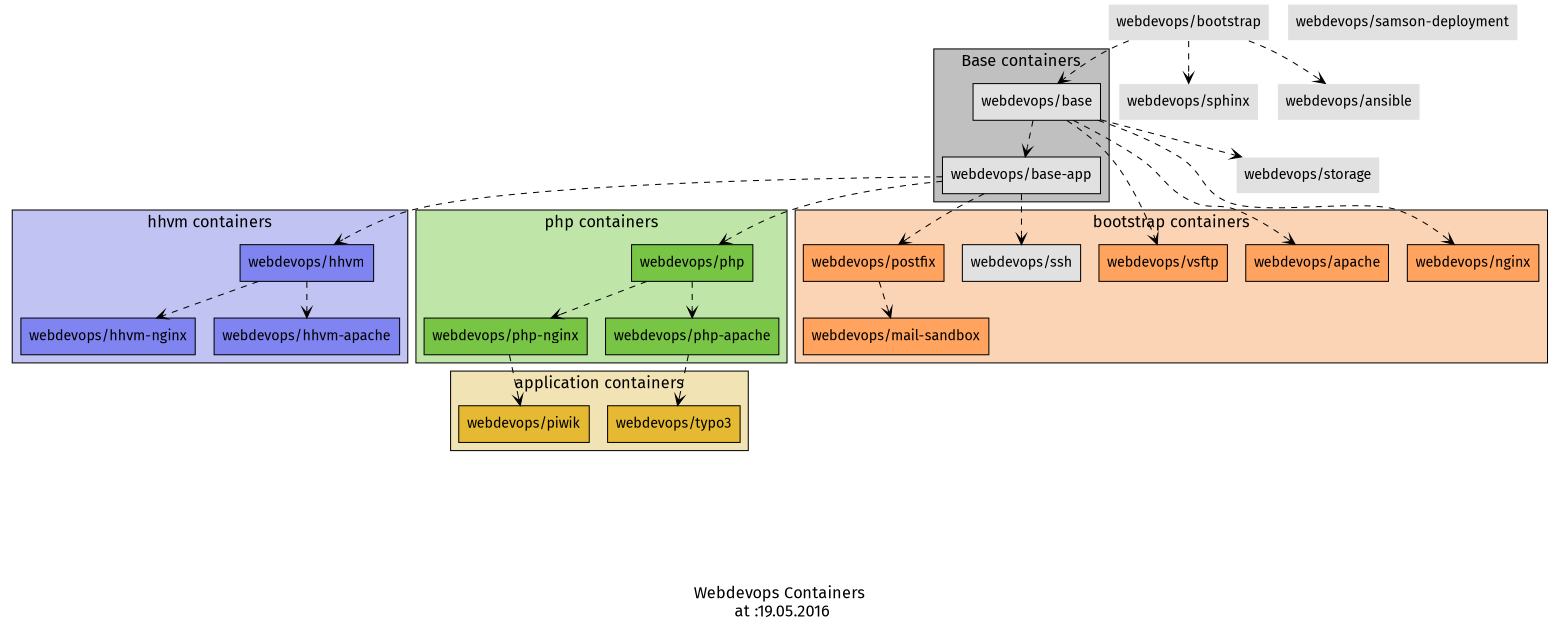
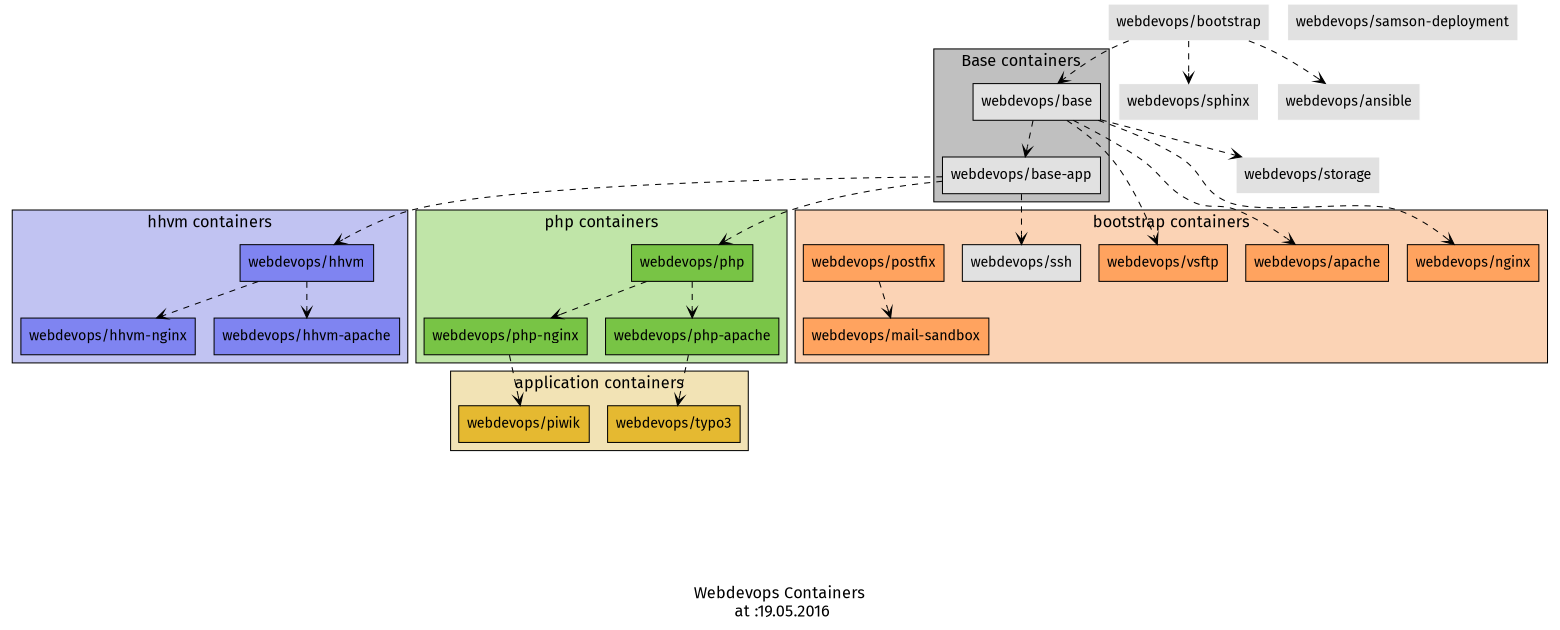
(941, 217) -> none
